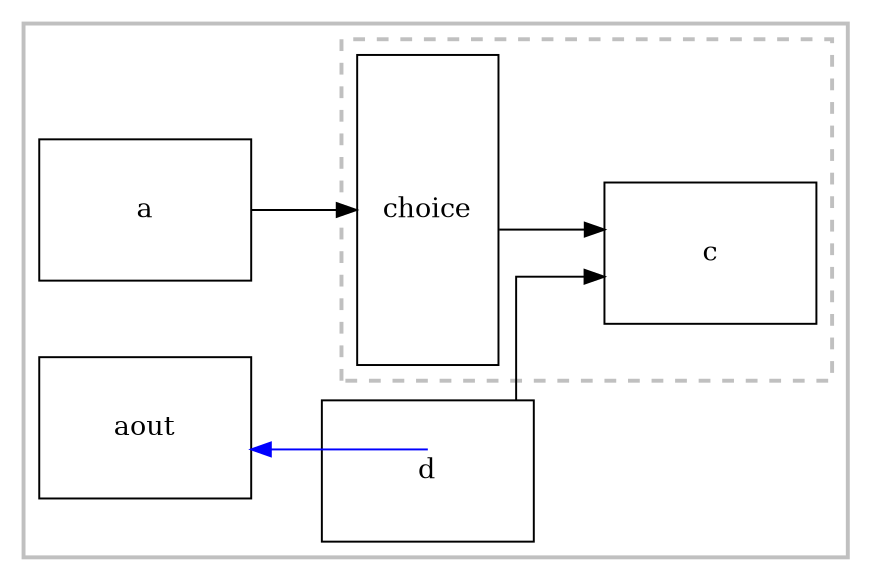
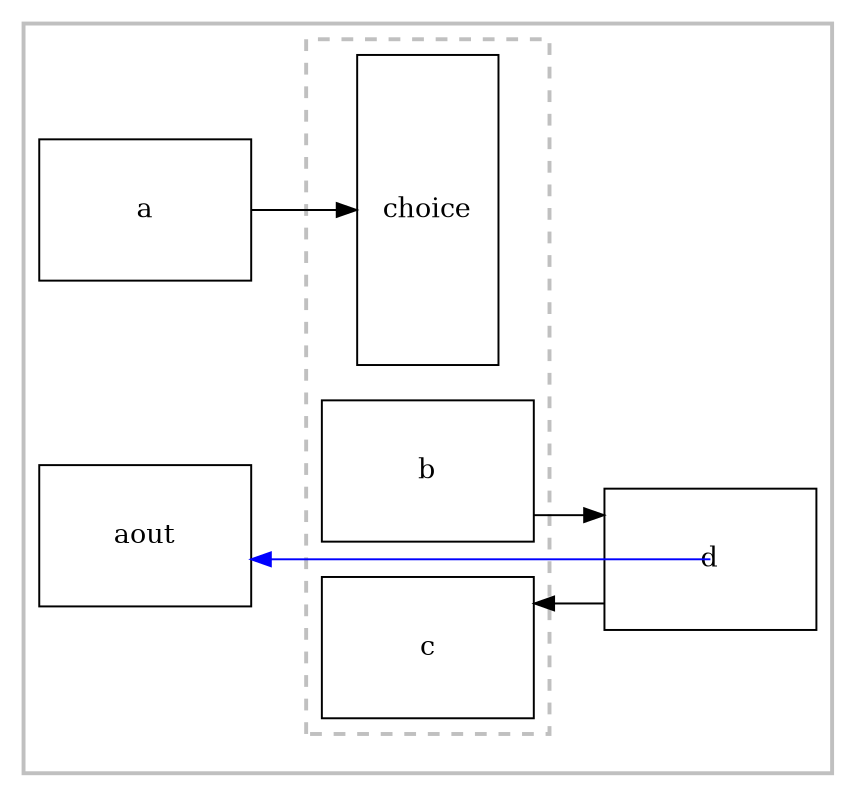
(542, 230) -> none
none -> (428, 471)
